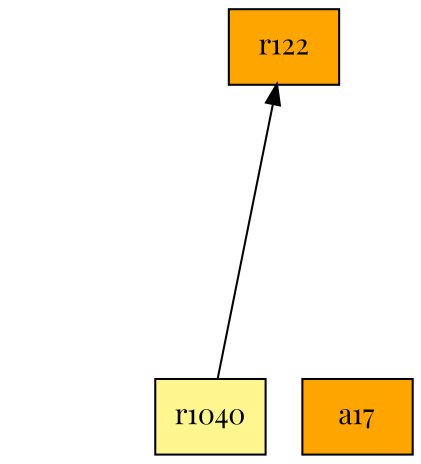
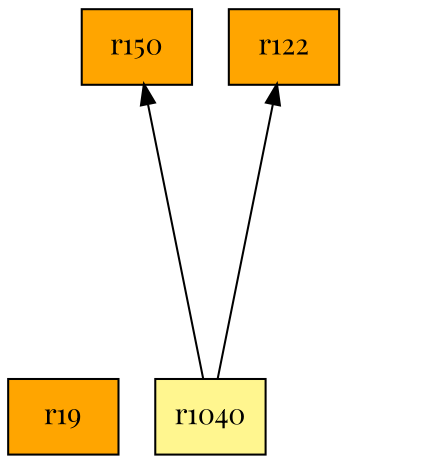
none -> (137, 47)
none -> (63, 417)
(358, 417) -> none
